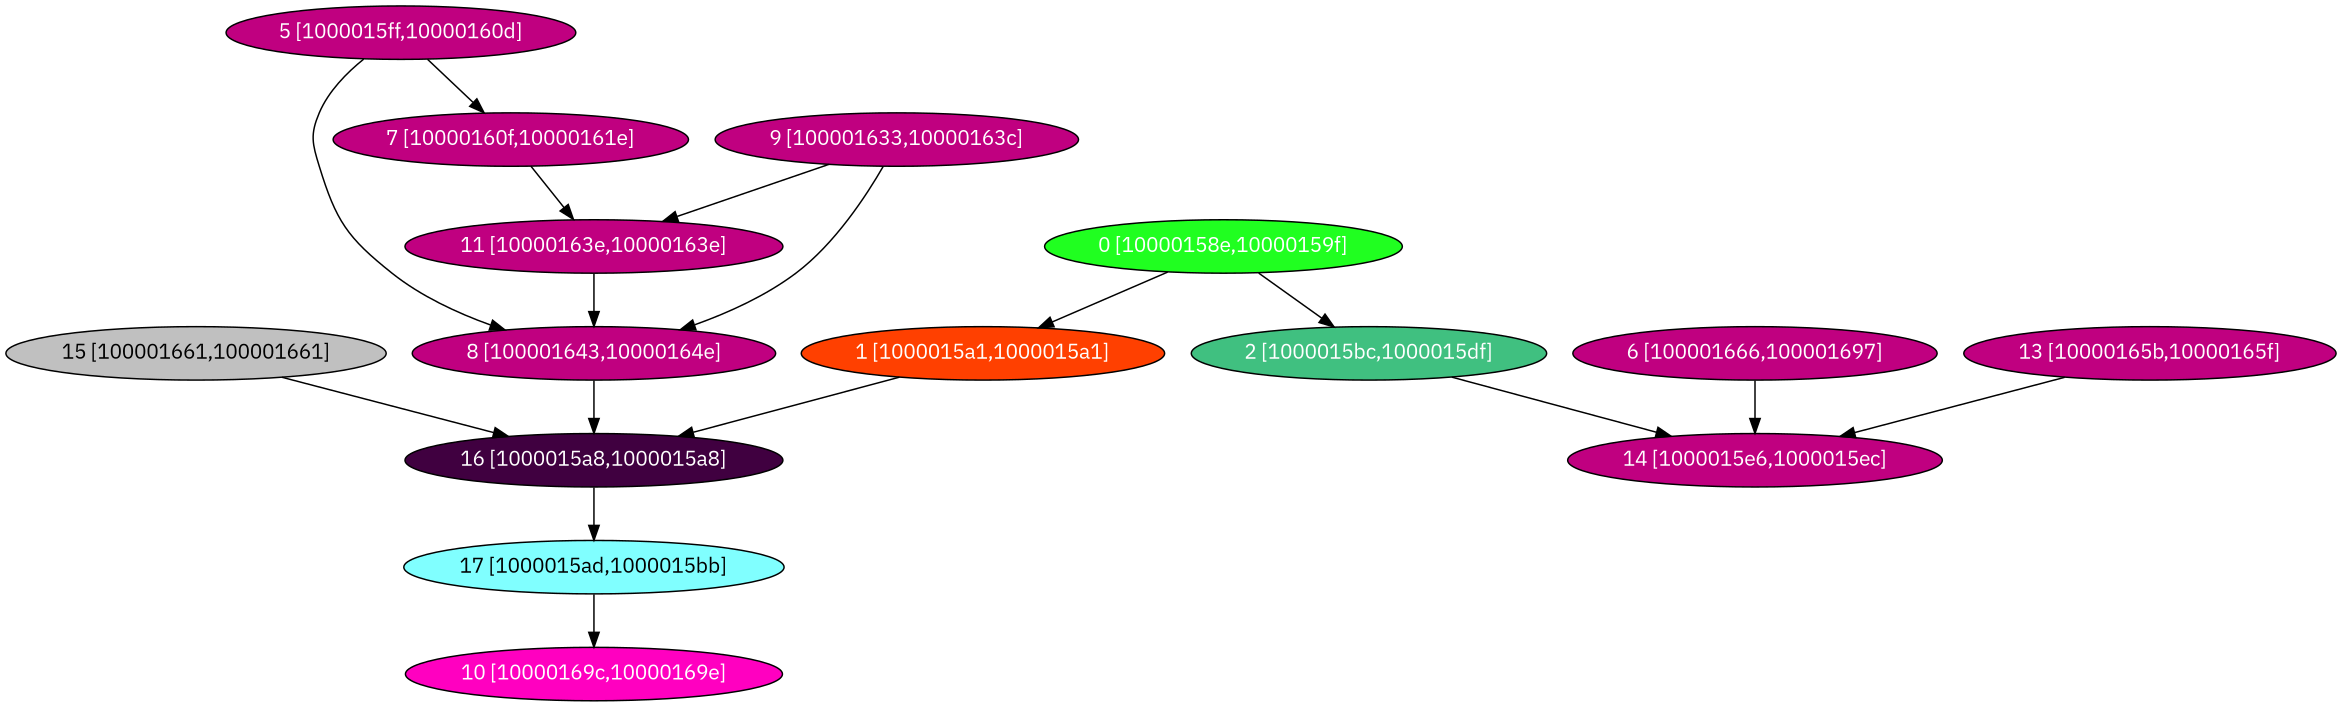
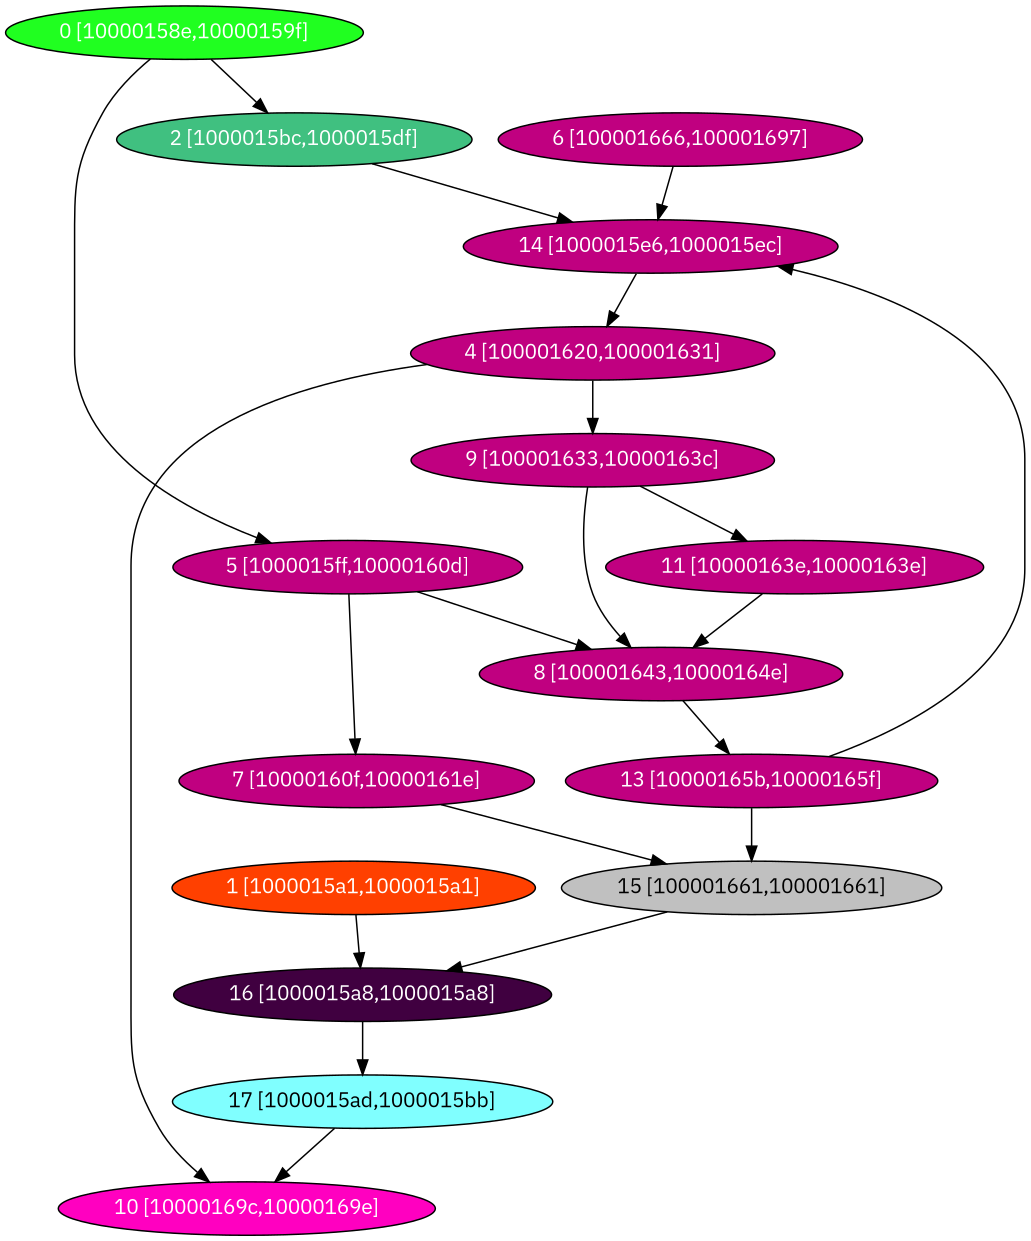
(548, 187) -> (546, 832)
(1110, 297) -> (75, 332)
none -> (593, 353)
(594, 400) -> (701, 722)
none -> (752, 827)
